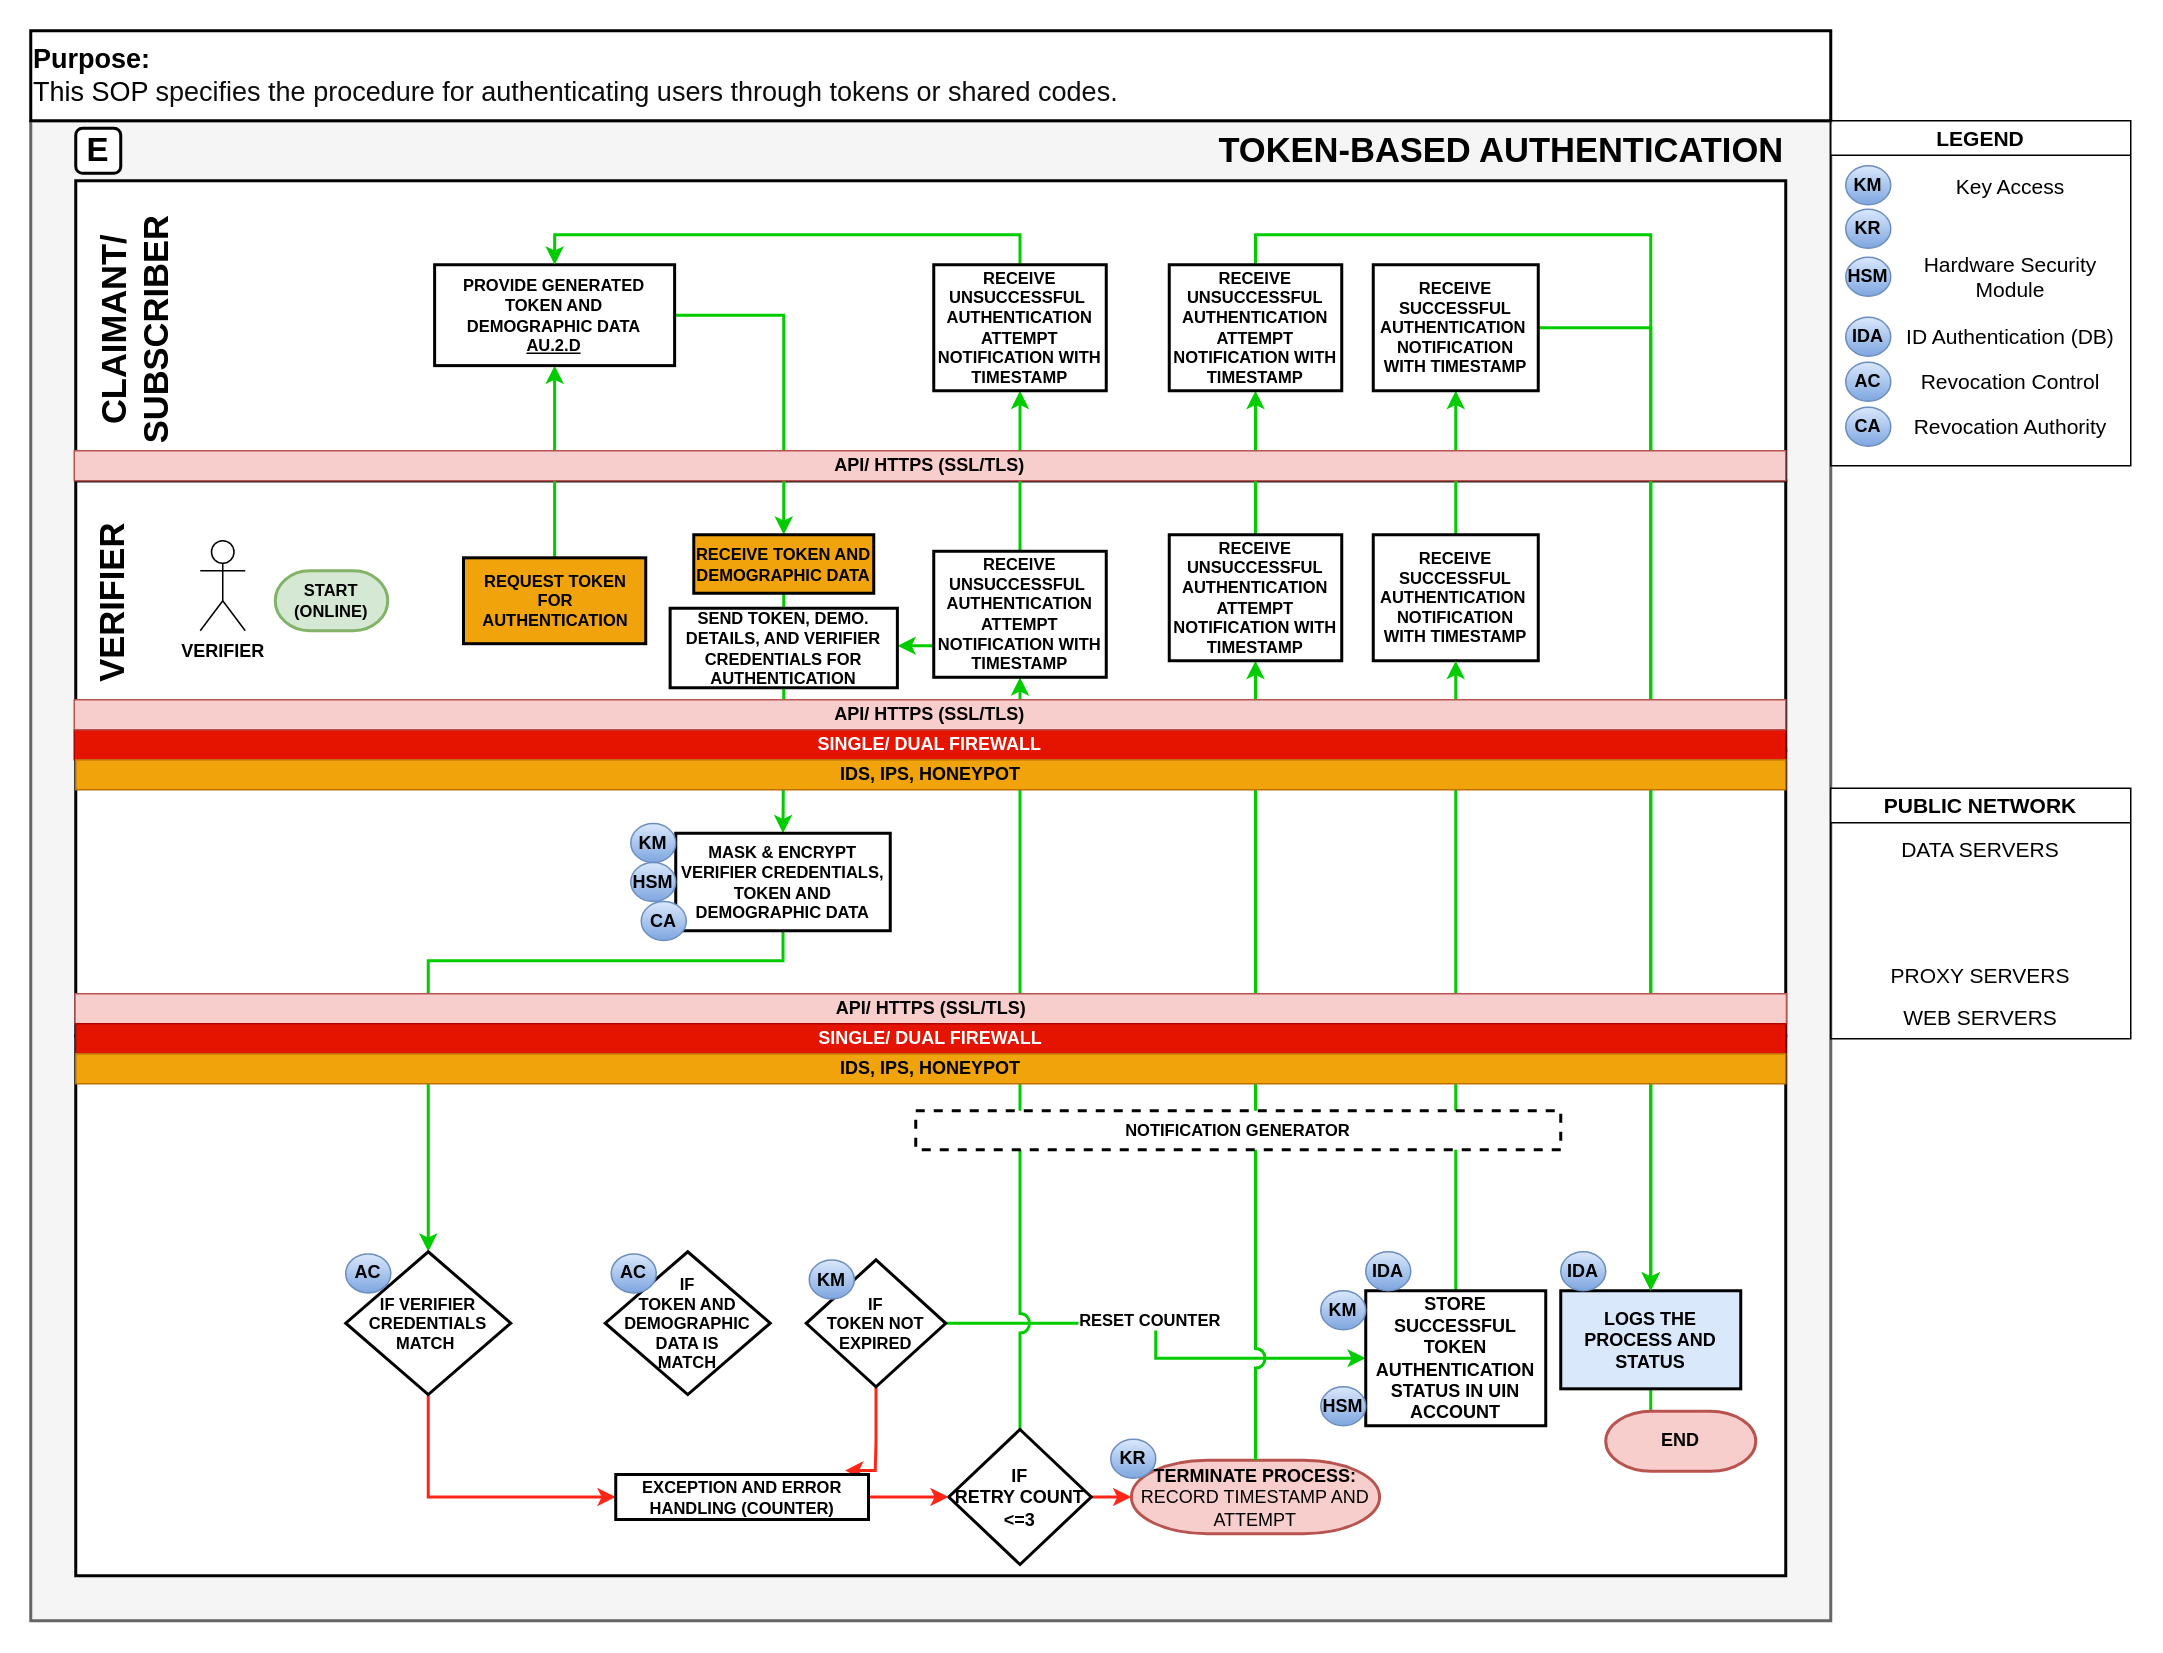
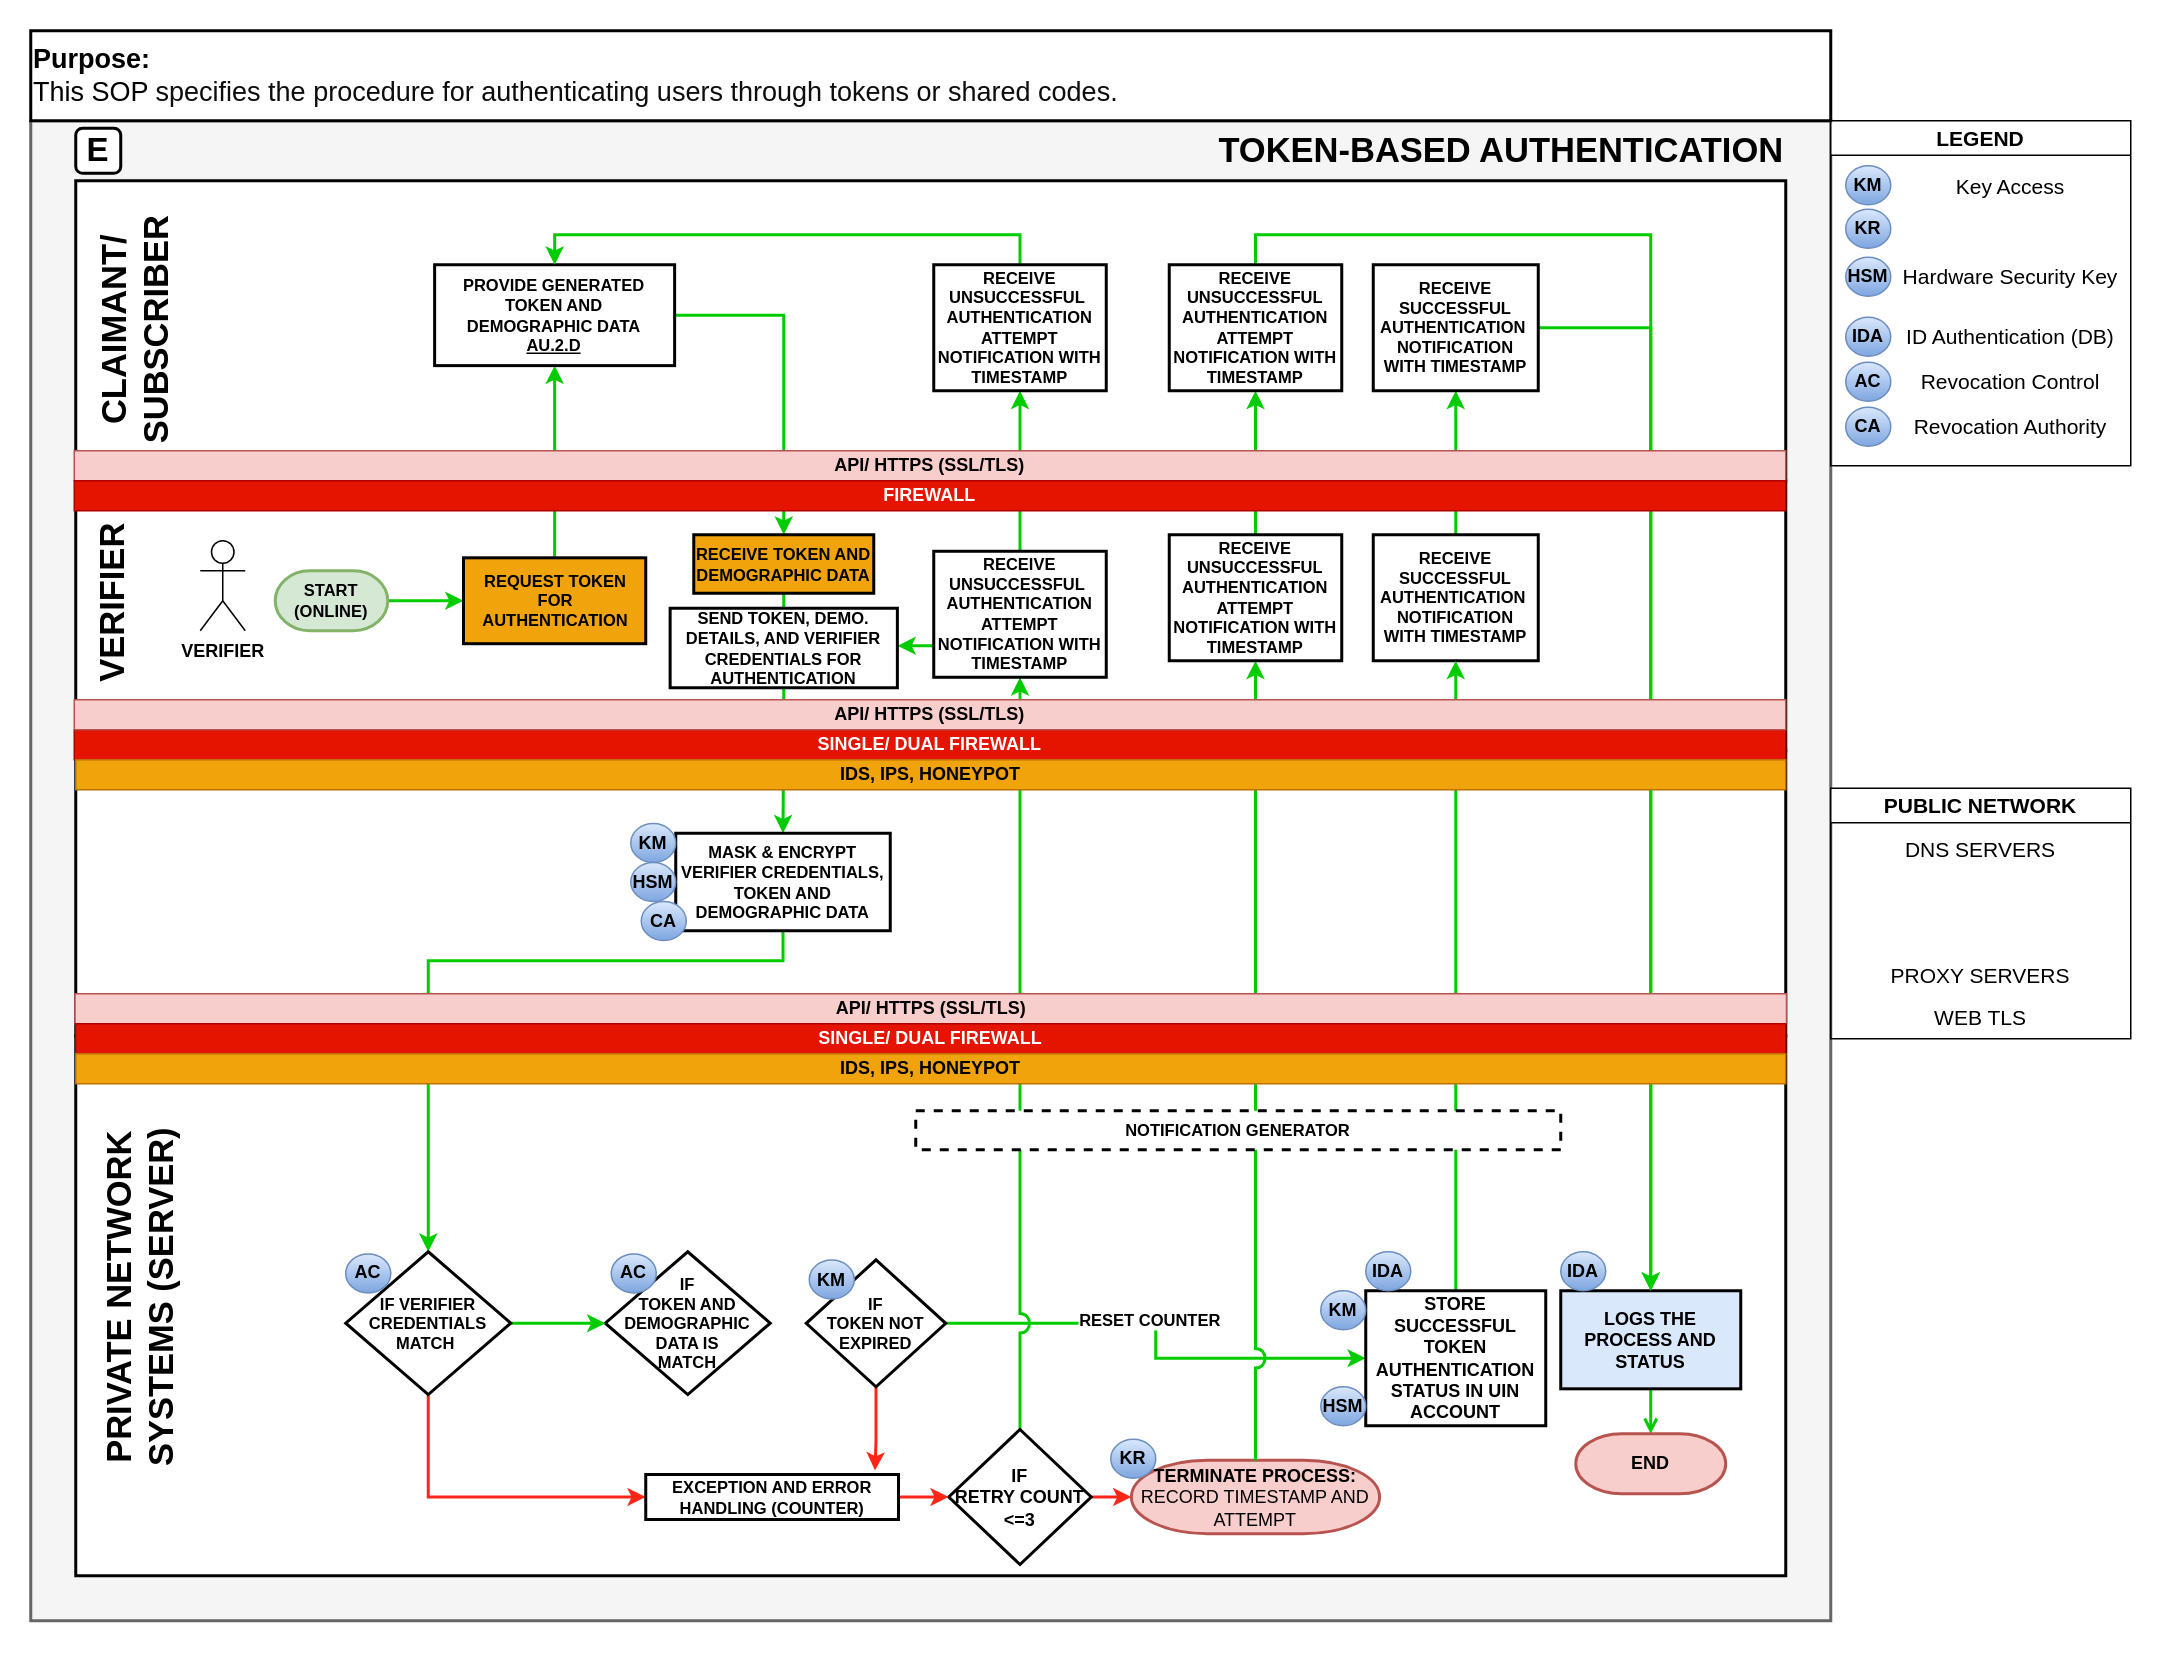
(2011, 277) -> (2011, 277)
none -> (930, 496)
none -> (420, 601)
(1981, 850) -> (1981, 850)
(1981, 1018) -> (1981, 1018)
none -> (140, 1298)
none -> (552, 1323)
(1681, 1441) -> (1651, 1464)
(742, 1497) -> (772, 1497)
